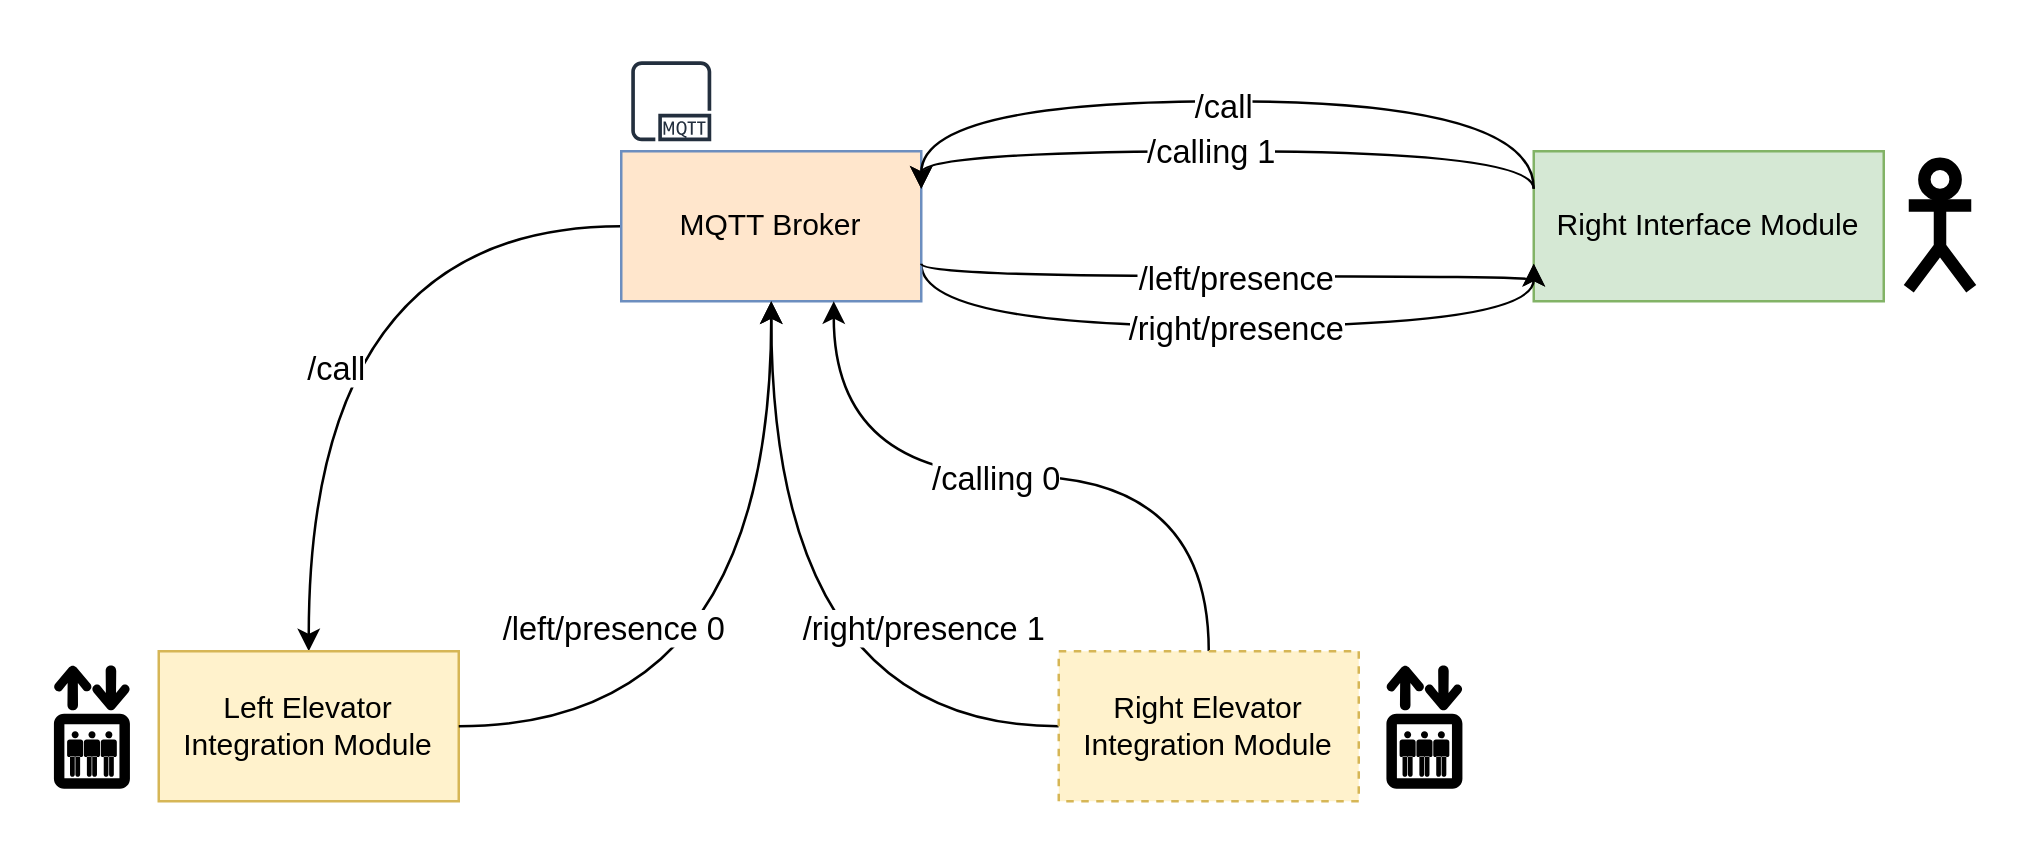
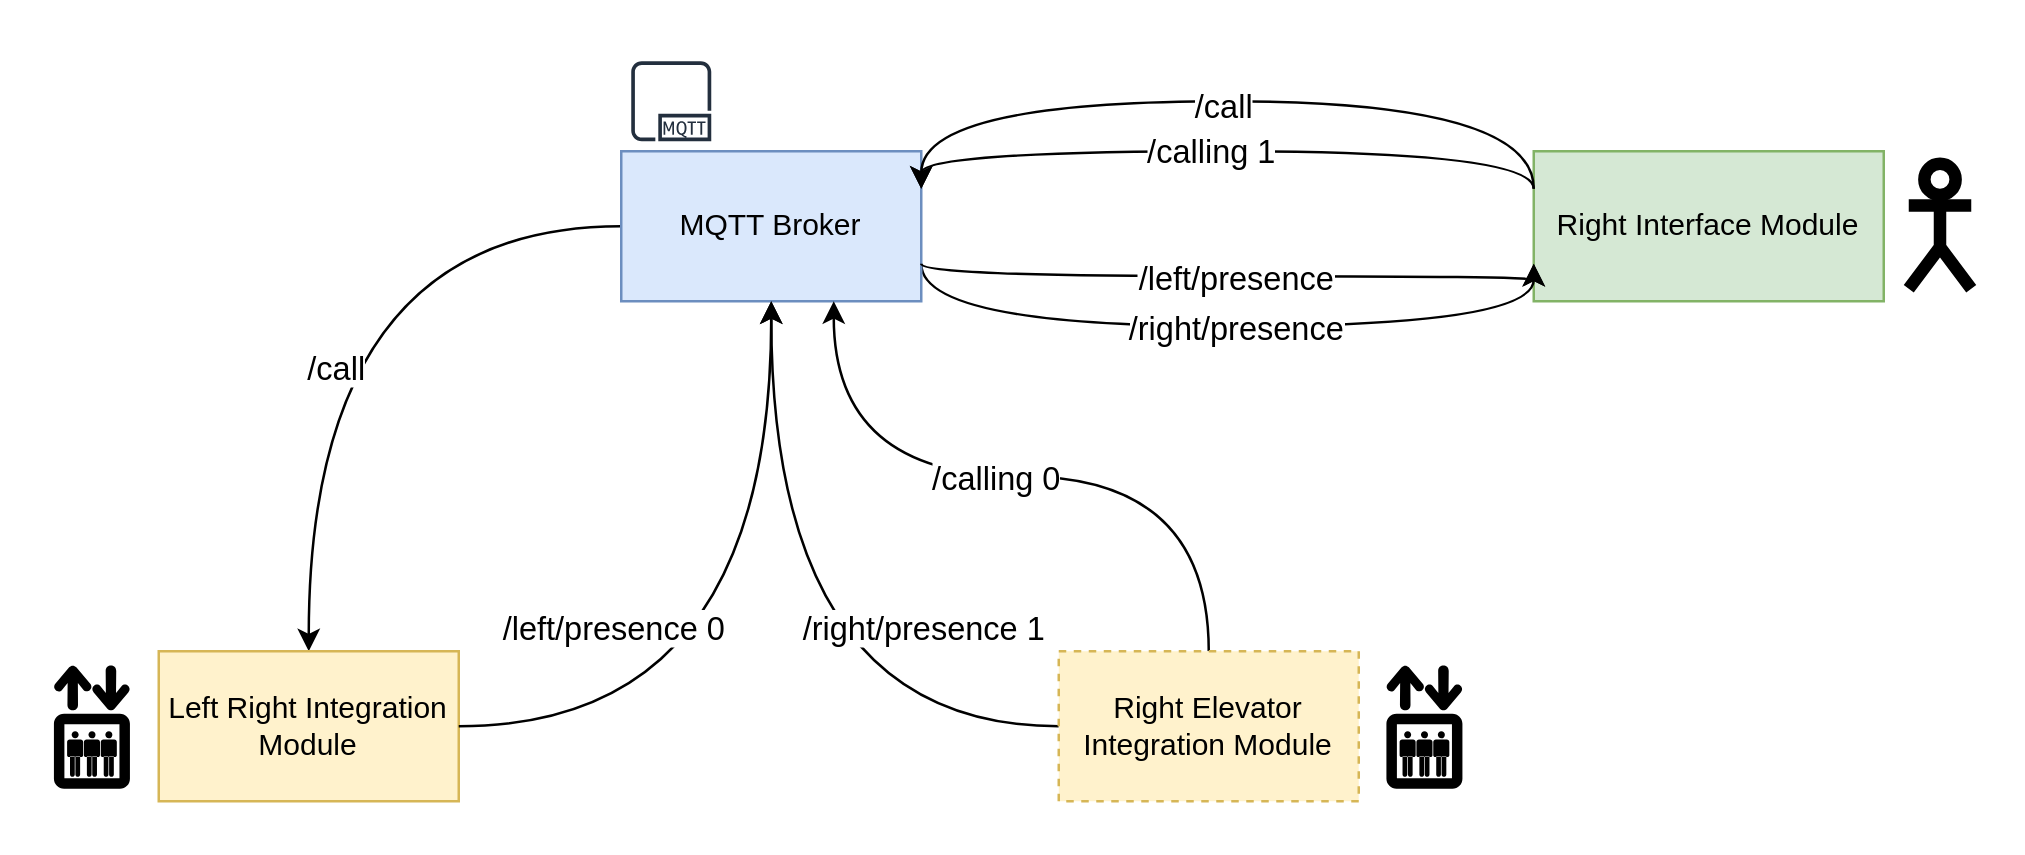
(771, 226) -> (771, 226)
(309, 726) -> (309, 726)
